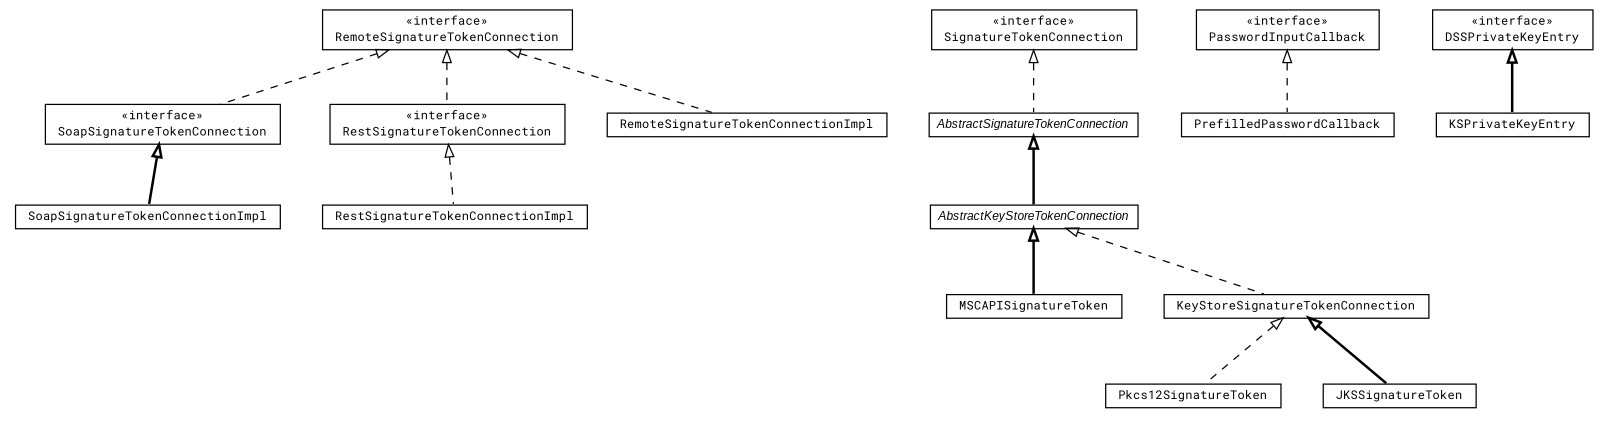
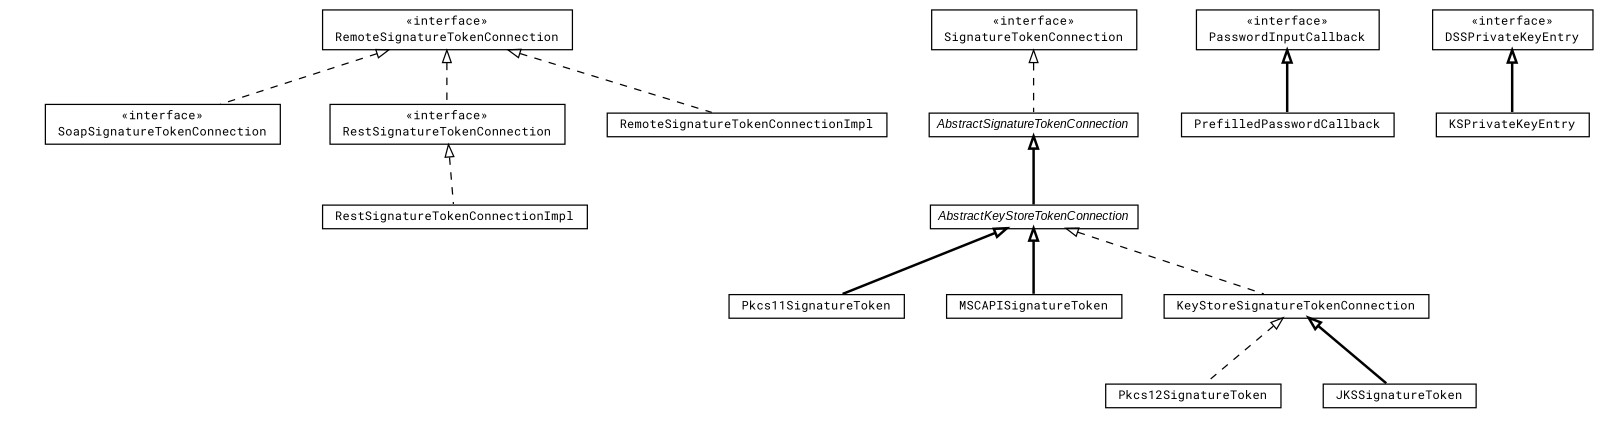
(1287, 88) -> (1287, 88)
(147, 216) -> none
none -> (816, 306)
